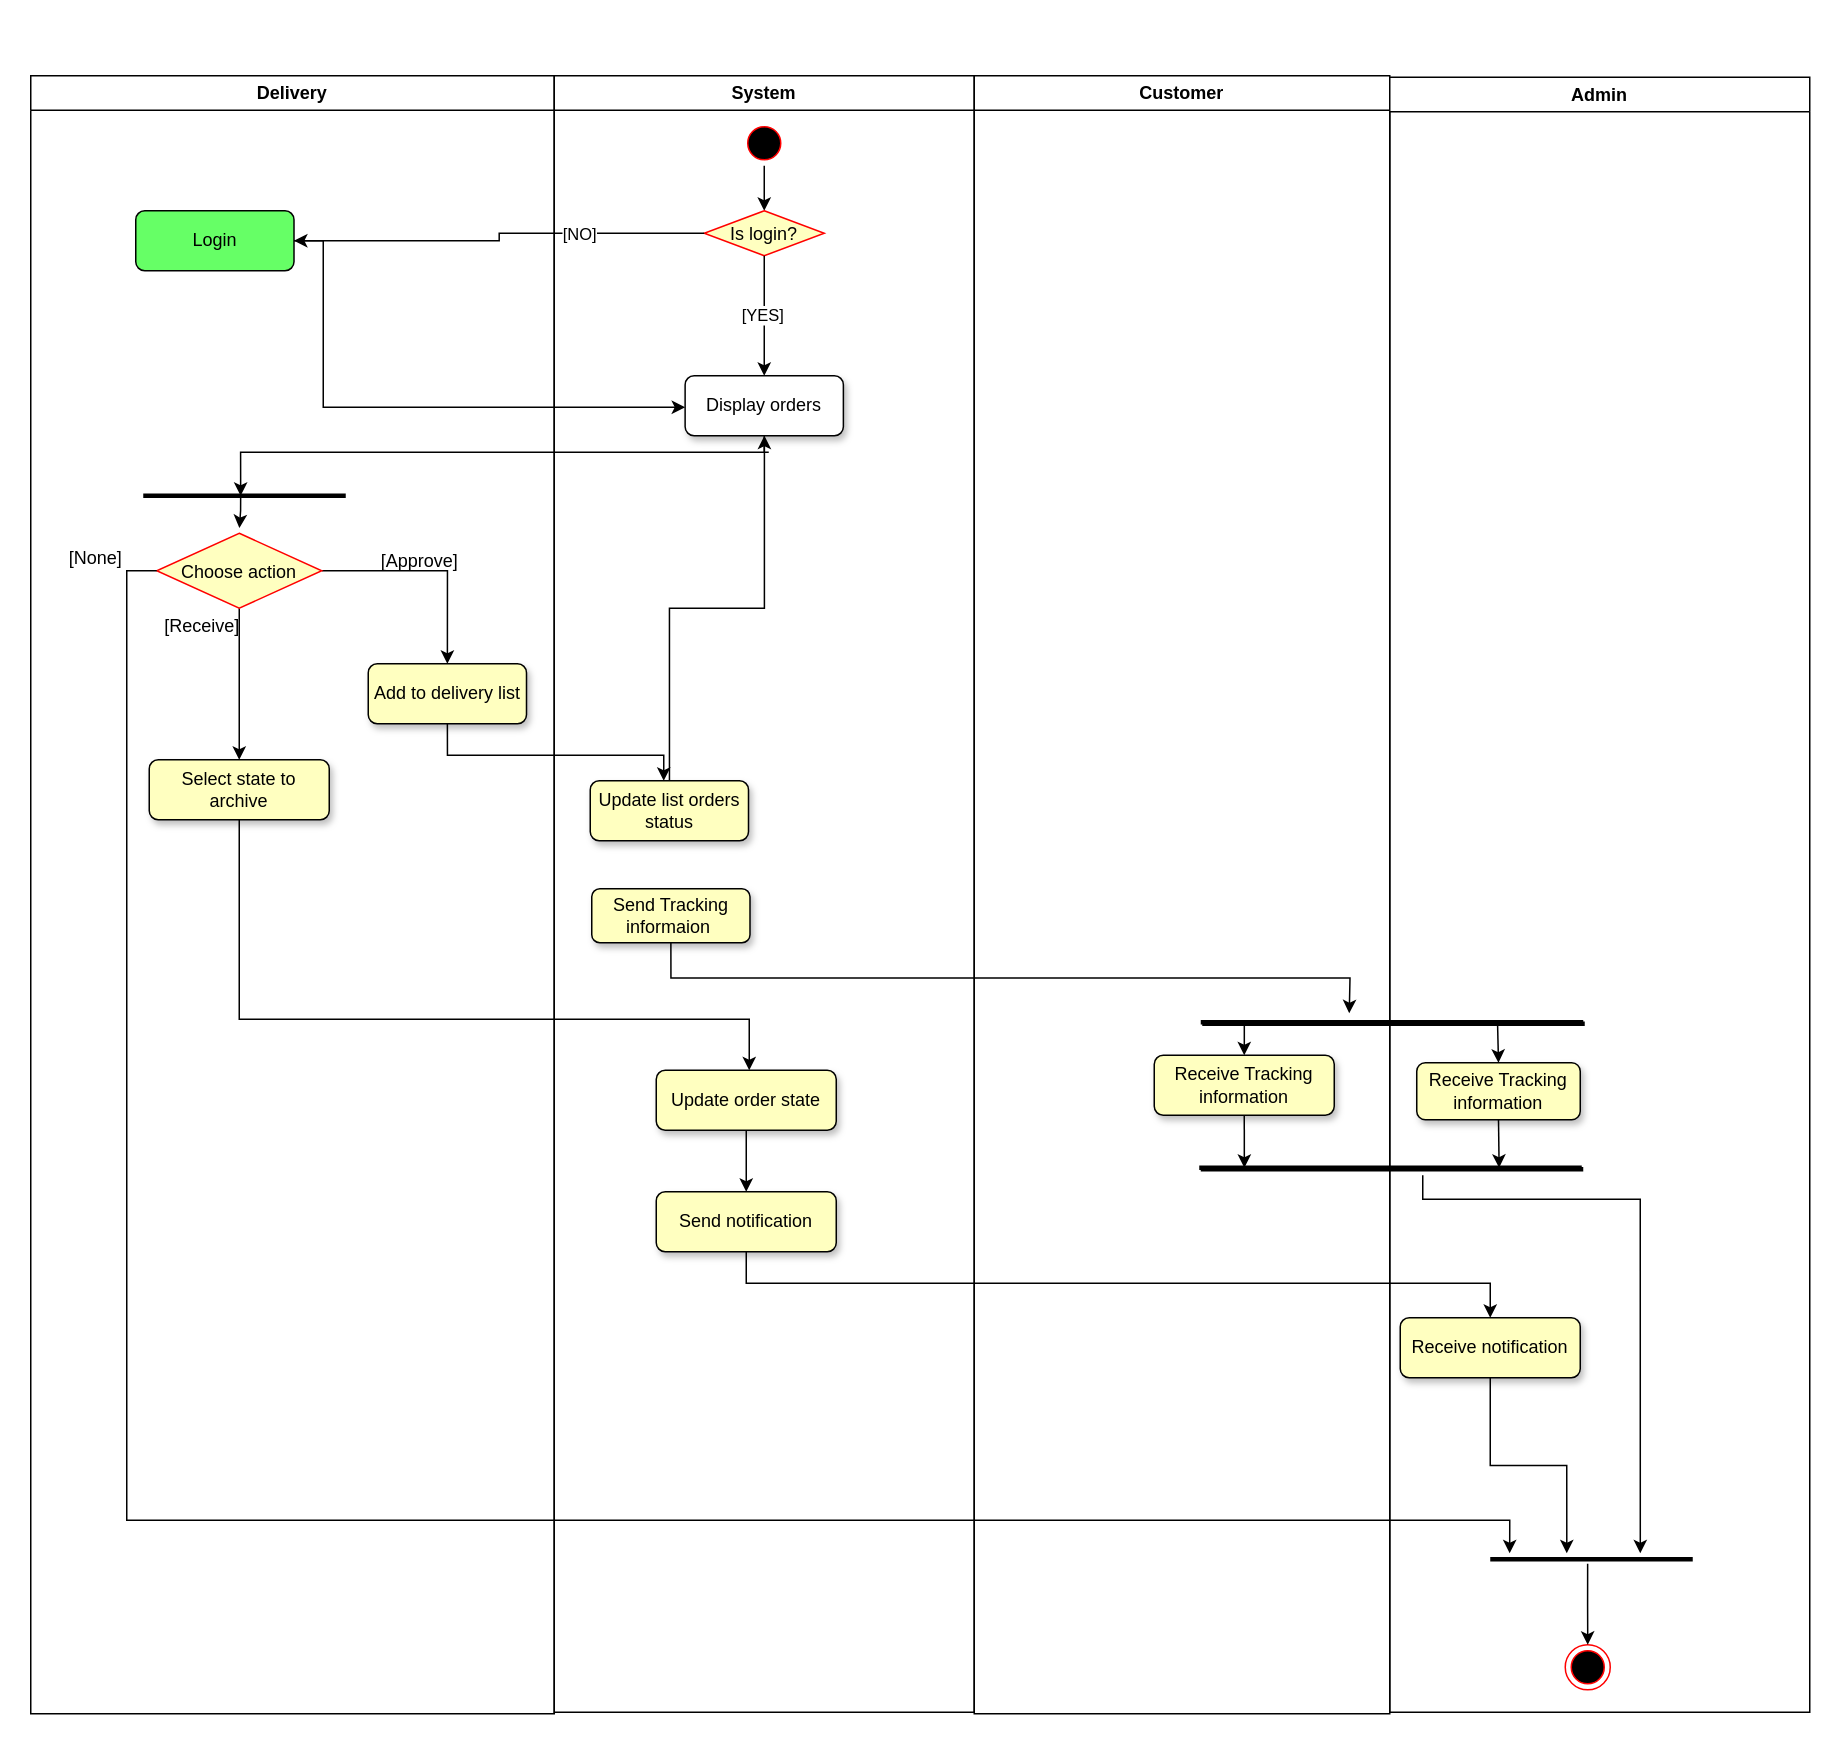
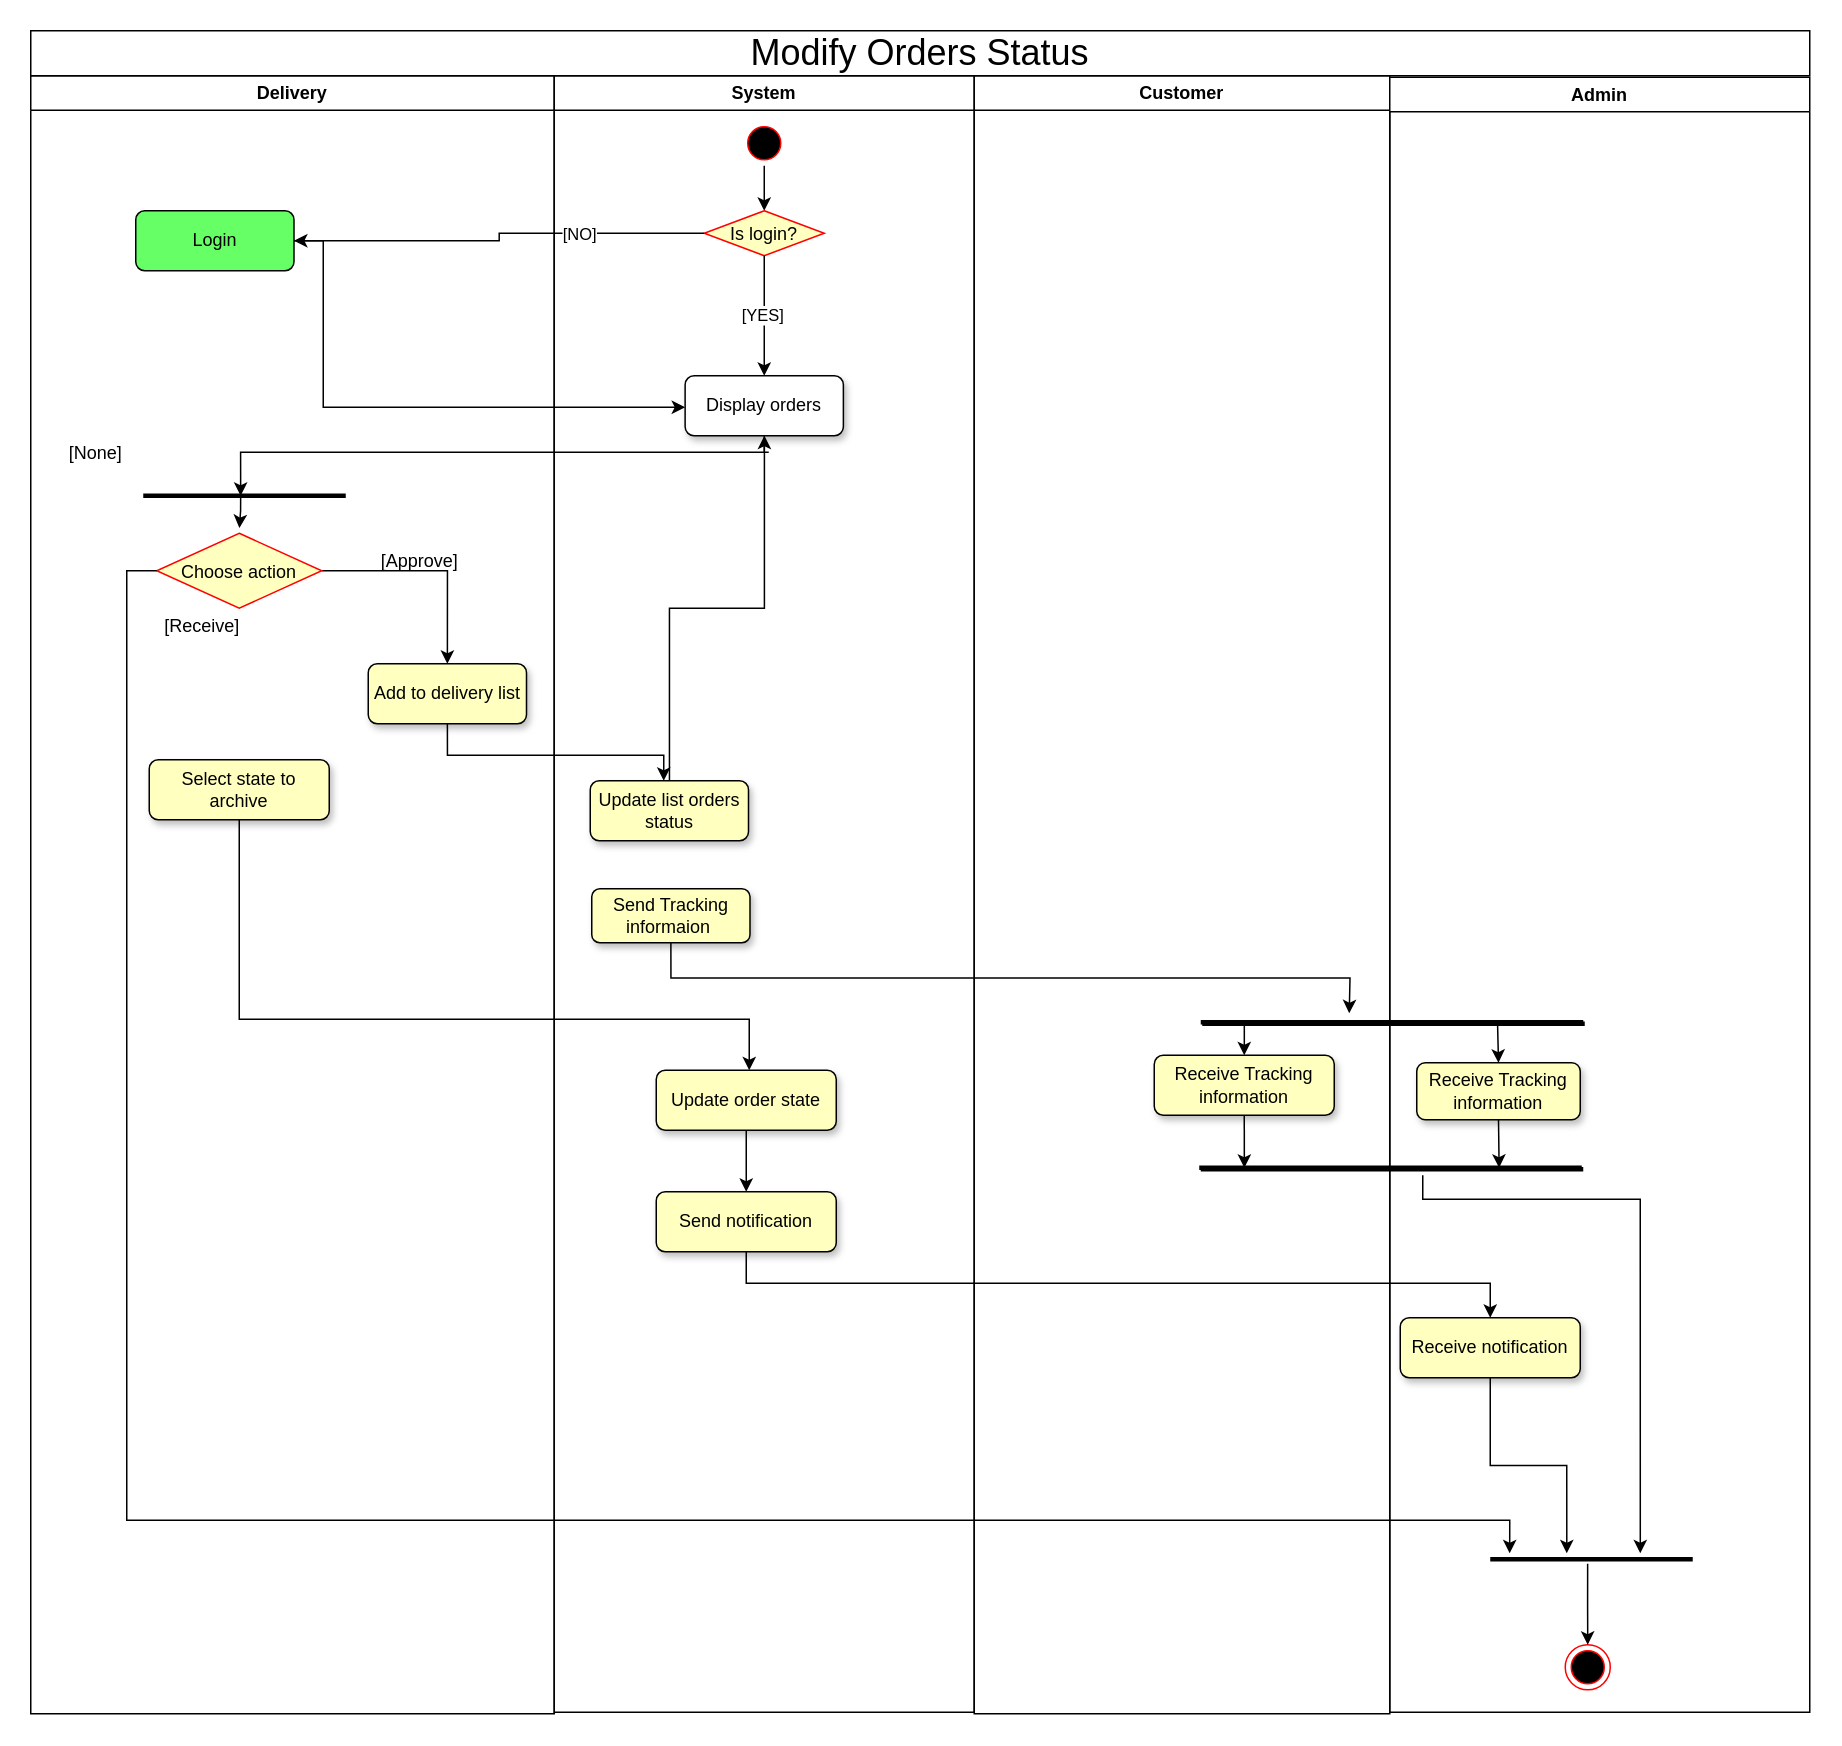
none -> (920, 53)
(95, 558) -> (95, 453)
(239, 679) -> none
